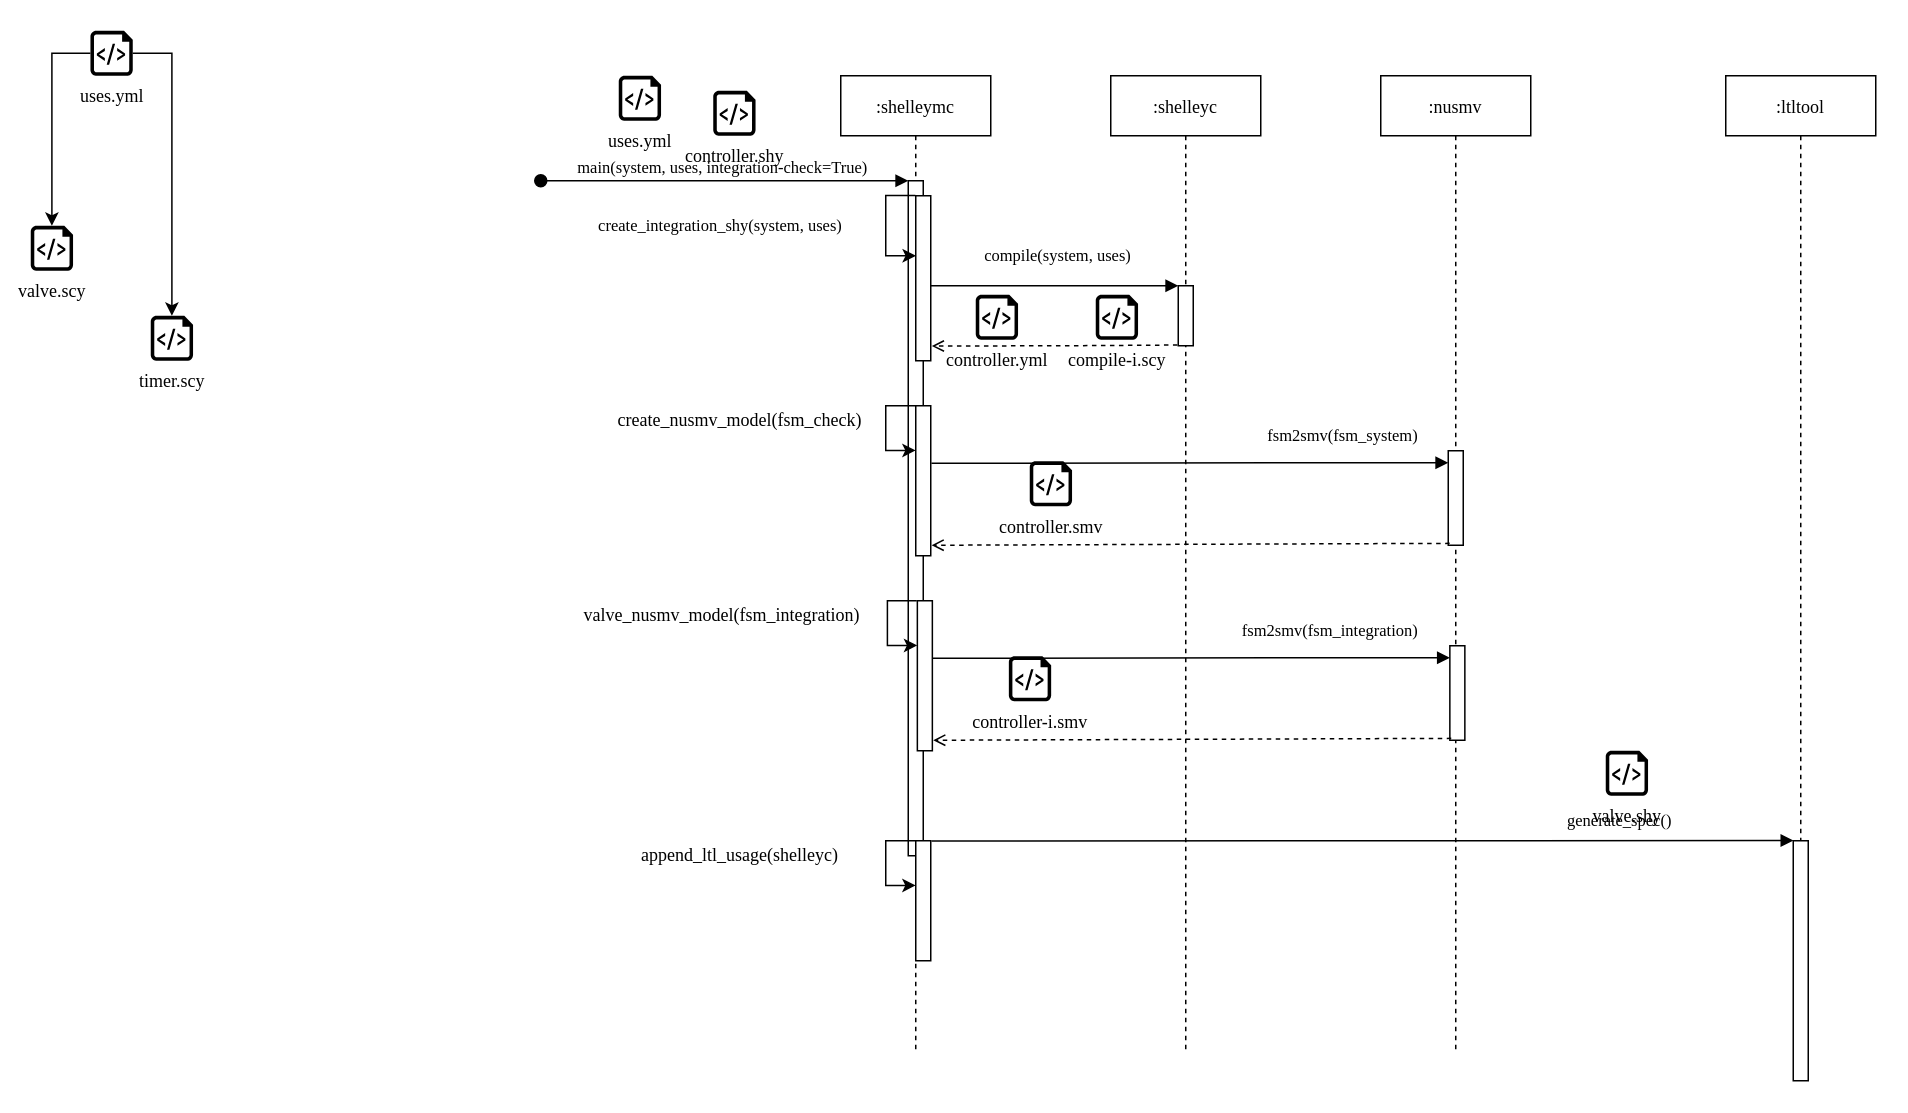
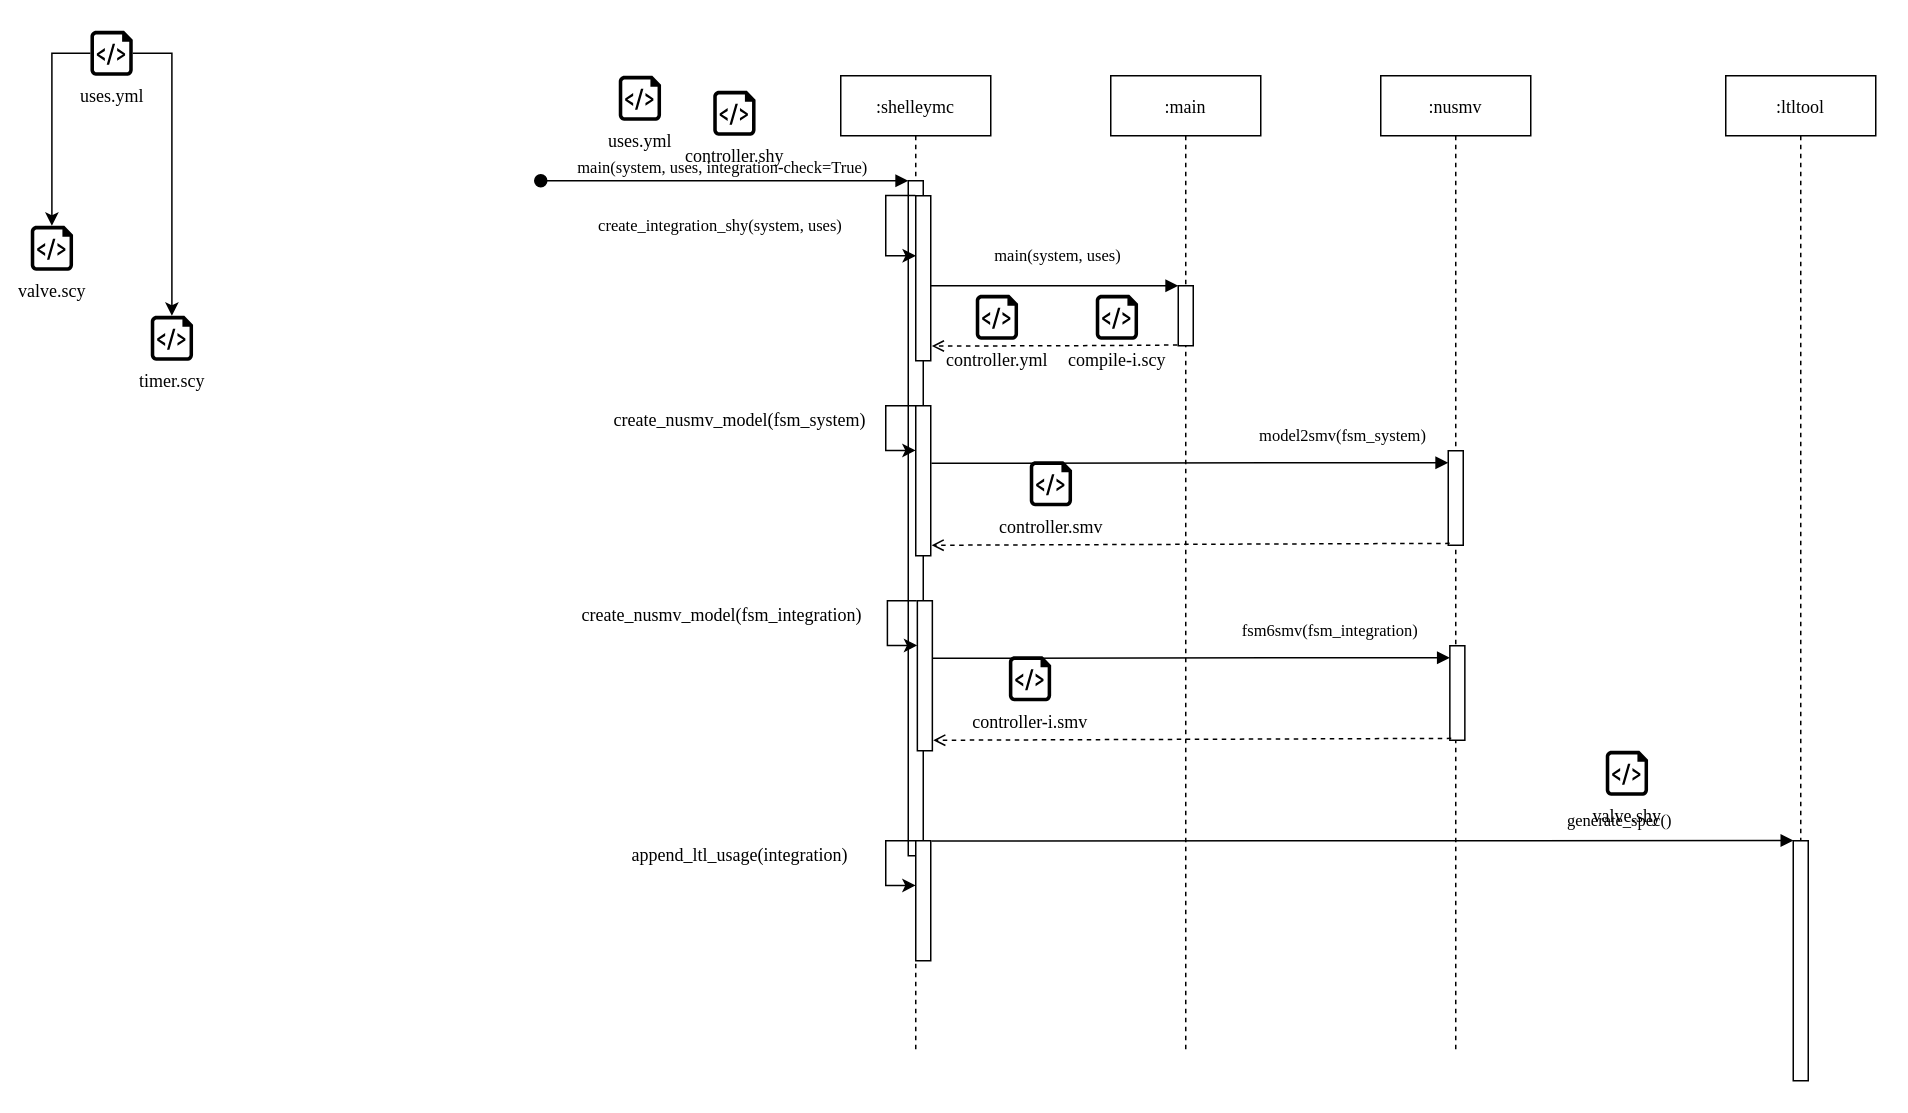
(1185, 107) -> (1185, 107)
(1058, 256) -> (1058, 256)
(740, 421) -> (740, 421)
(1343, 436) -> (1343, 436)
(722, 616) -> (722, 616)
(1331, 631) -> (1331, 631)
(740, 856) -> (740, 856)
